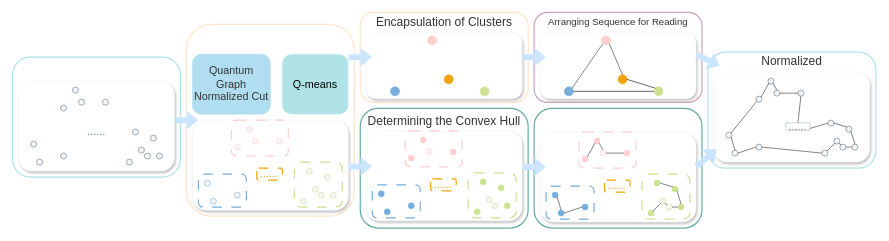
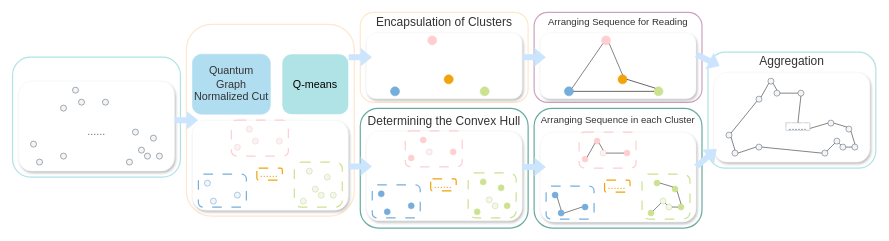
(792, 61) -> (792, 61)
none -> (618, 120)
